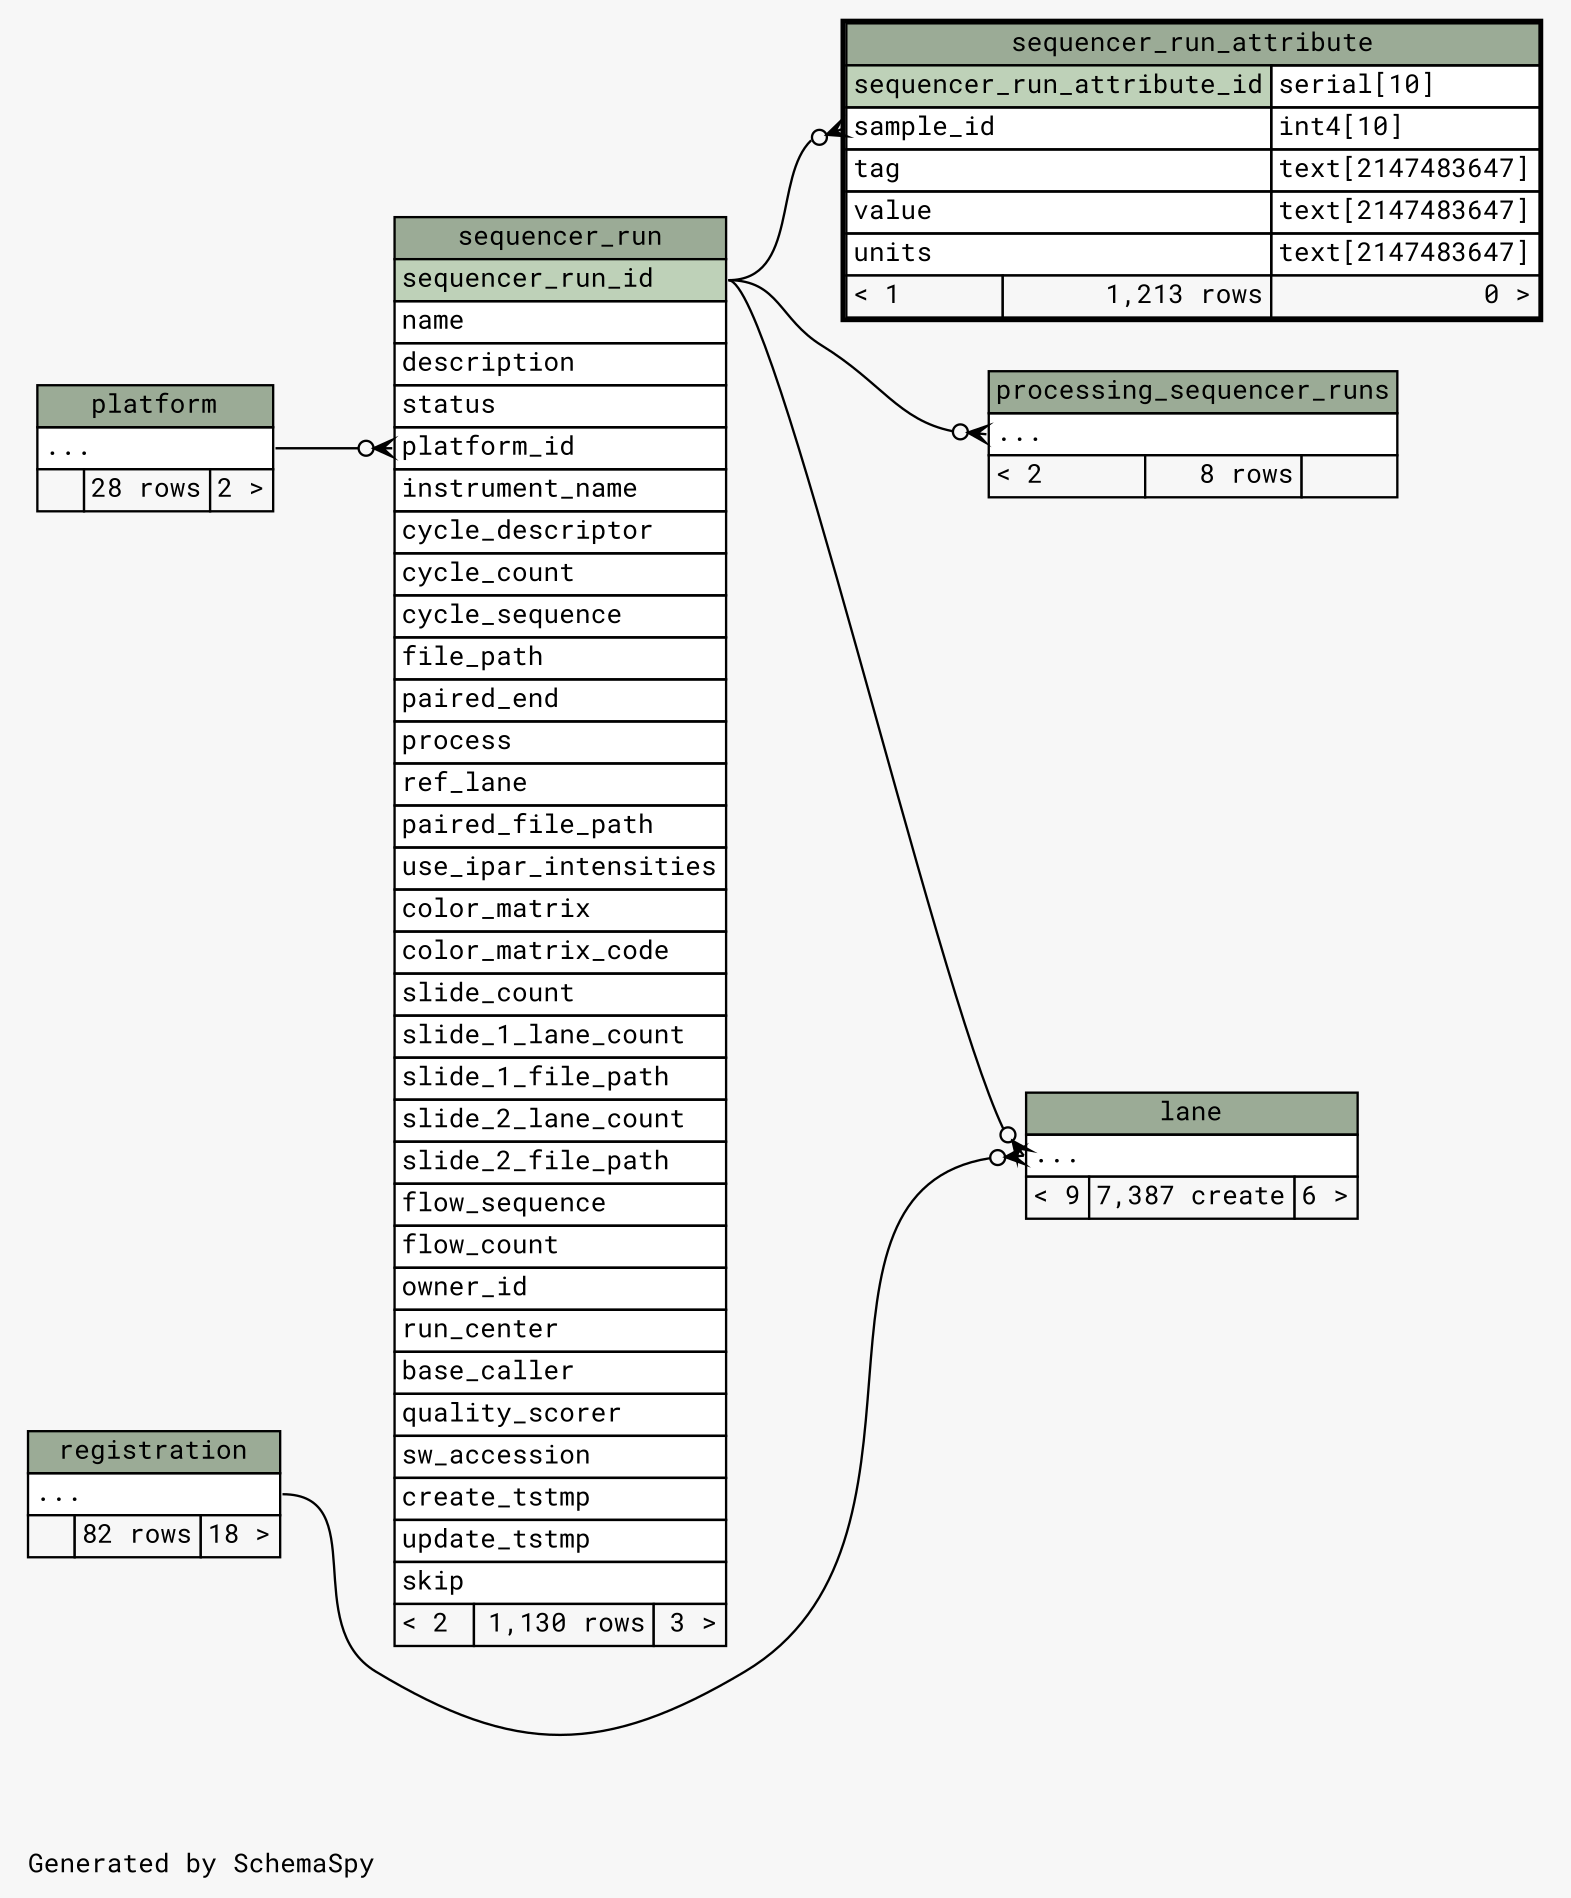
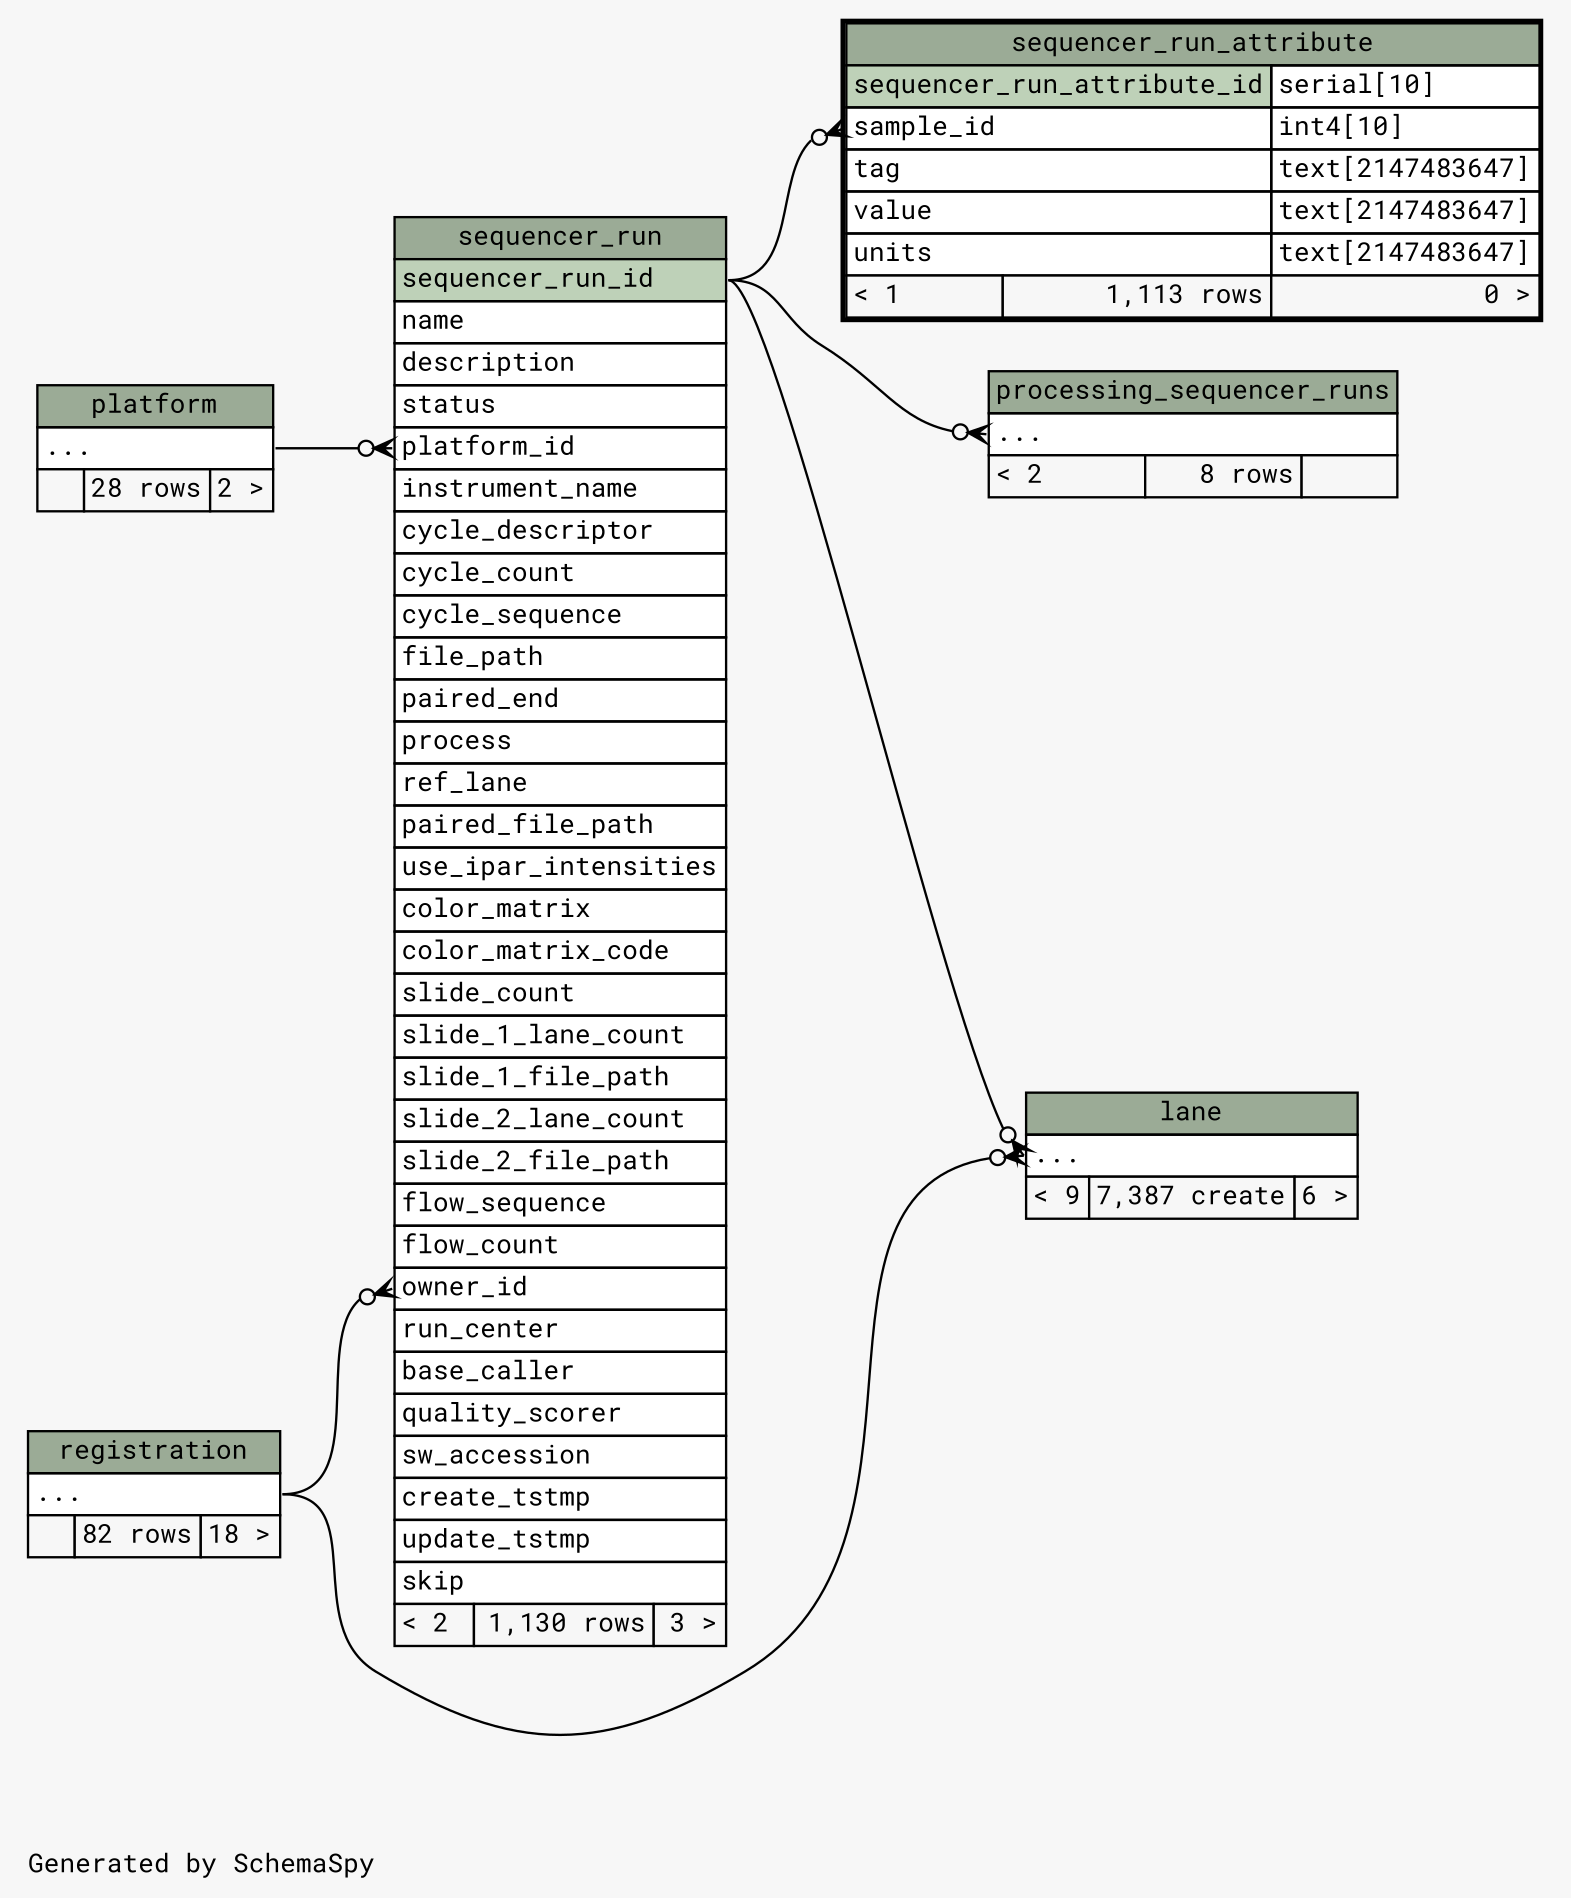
(1185, 295) -> (1185, 295)
none -> (337, 1409)
